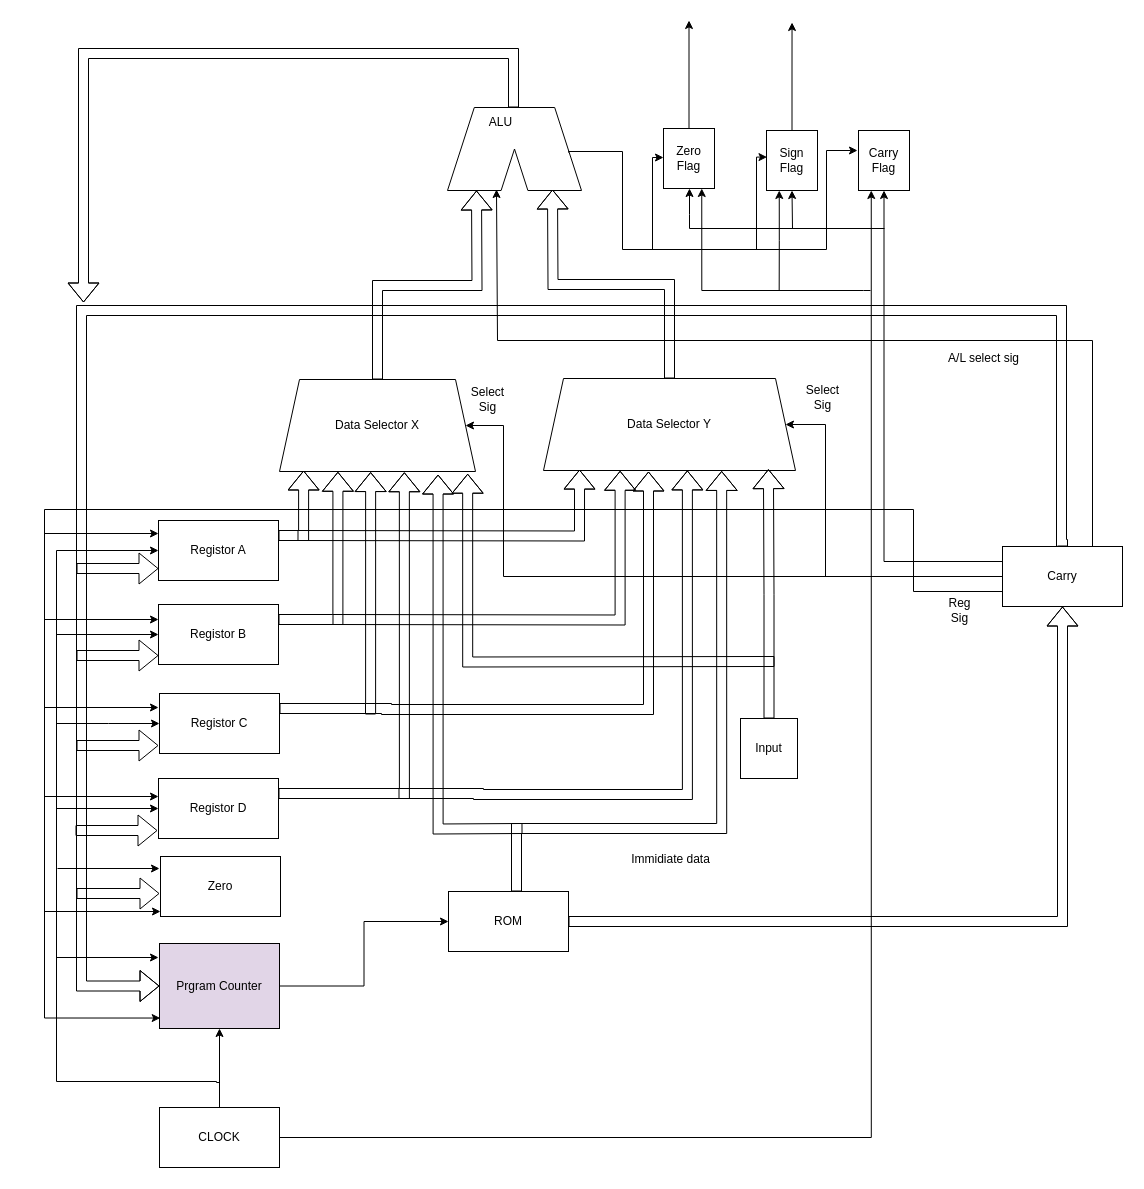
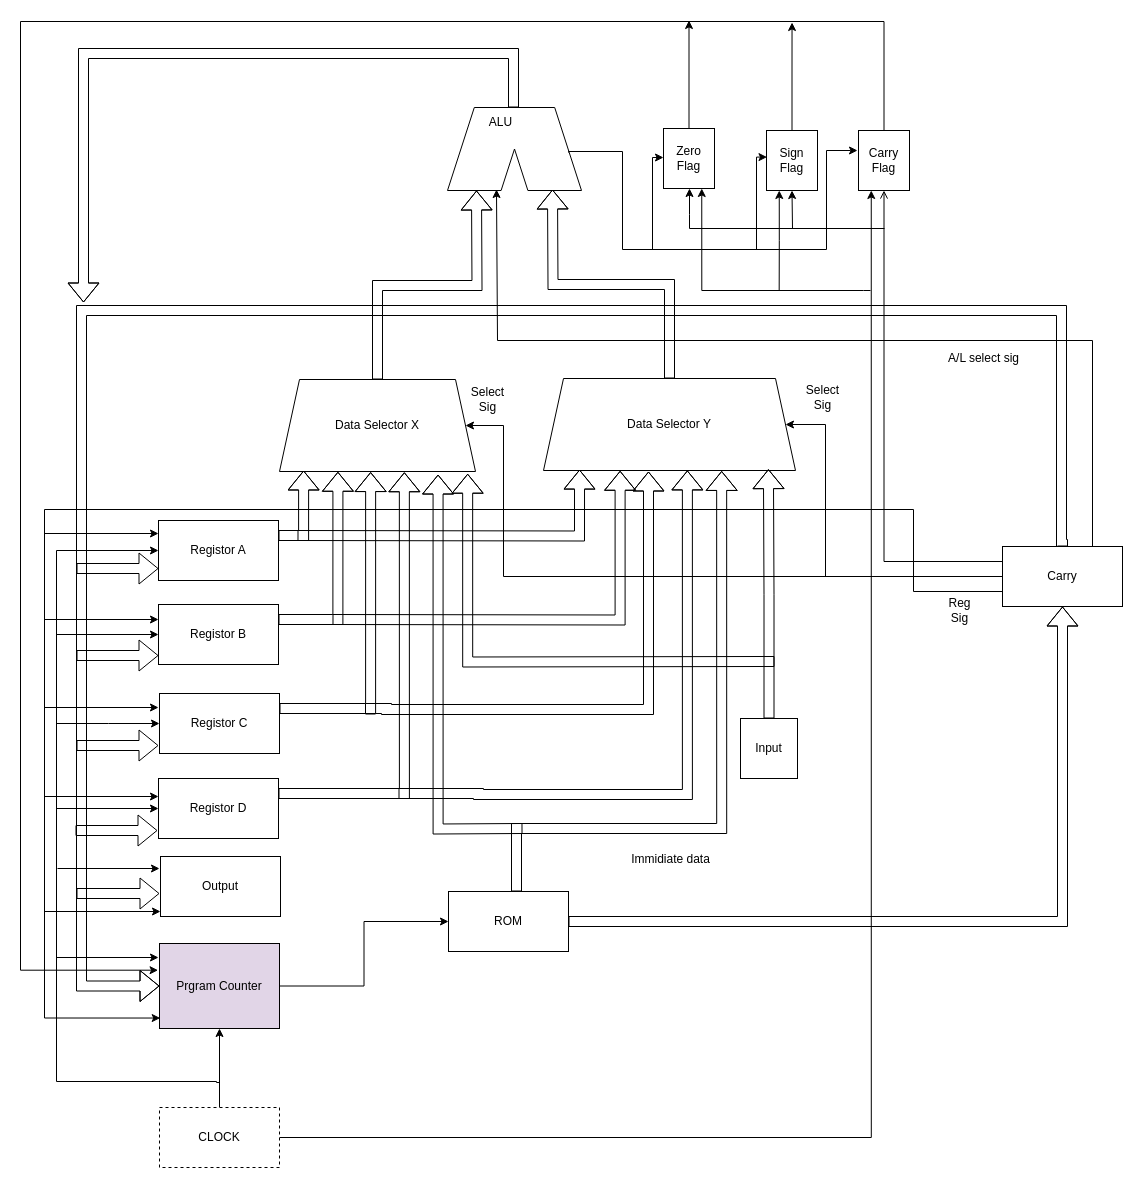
none -> (21, 75)
(884, 199) -> (884, 197)
(221, 887) -> (221, 887)
(220, 1138) -> (220, 1138)
